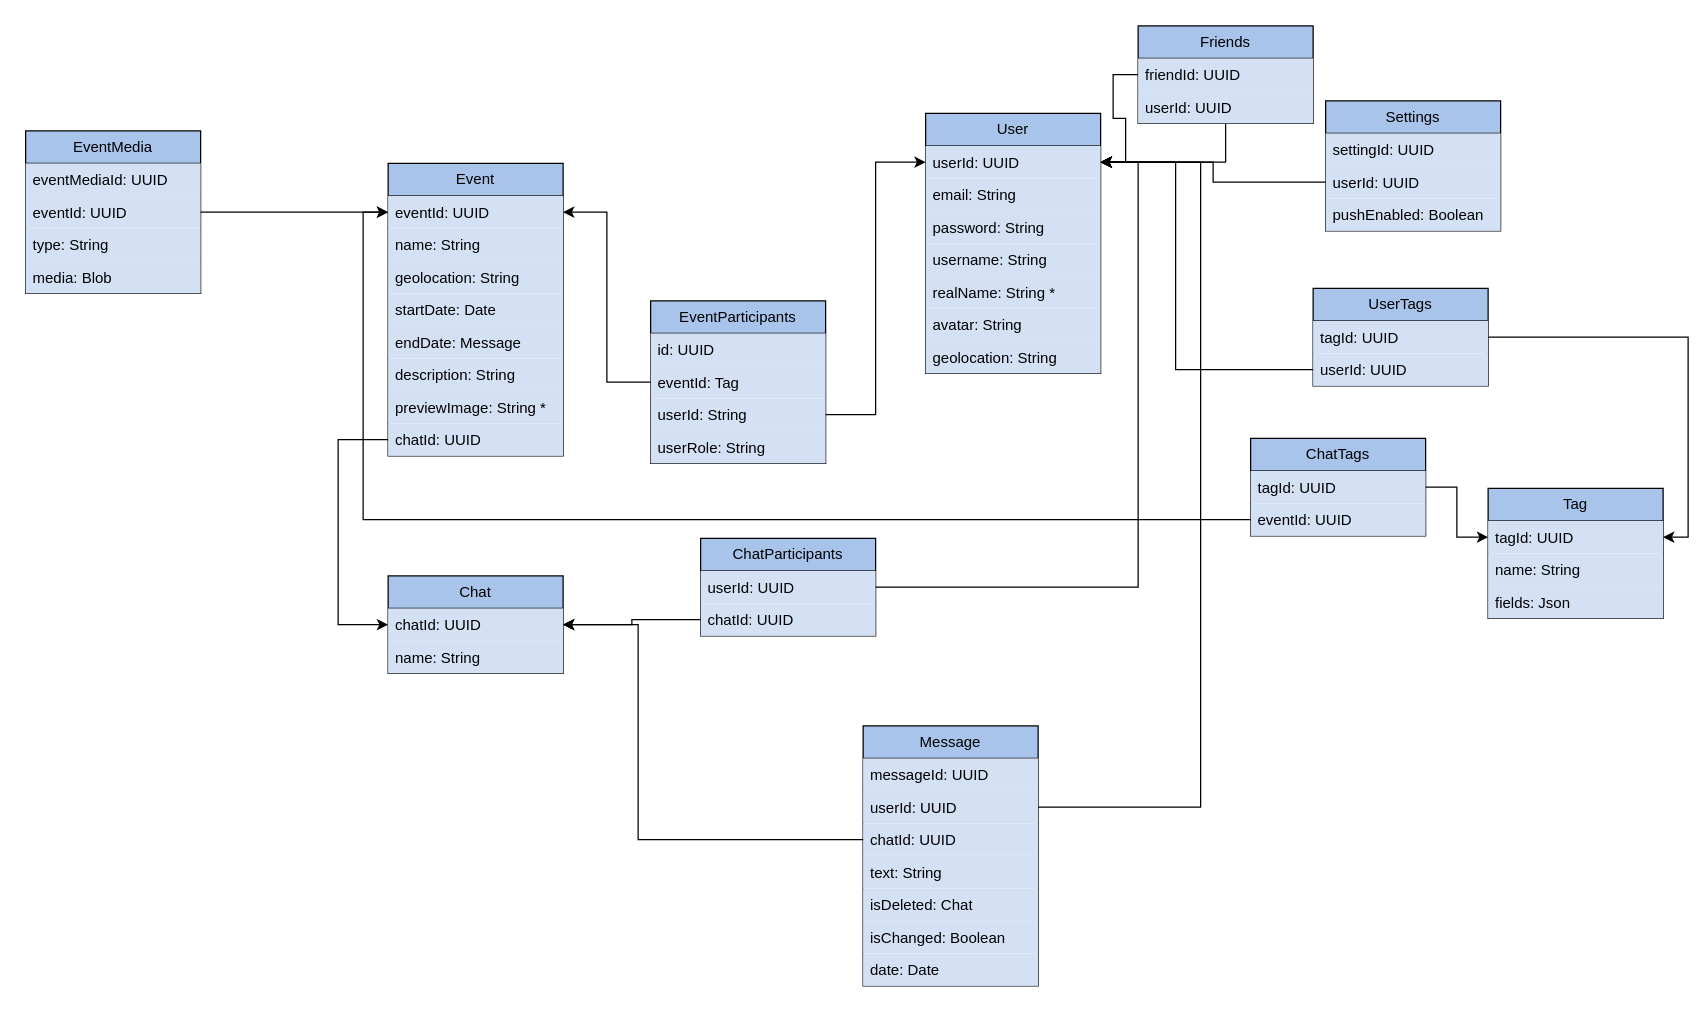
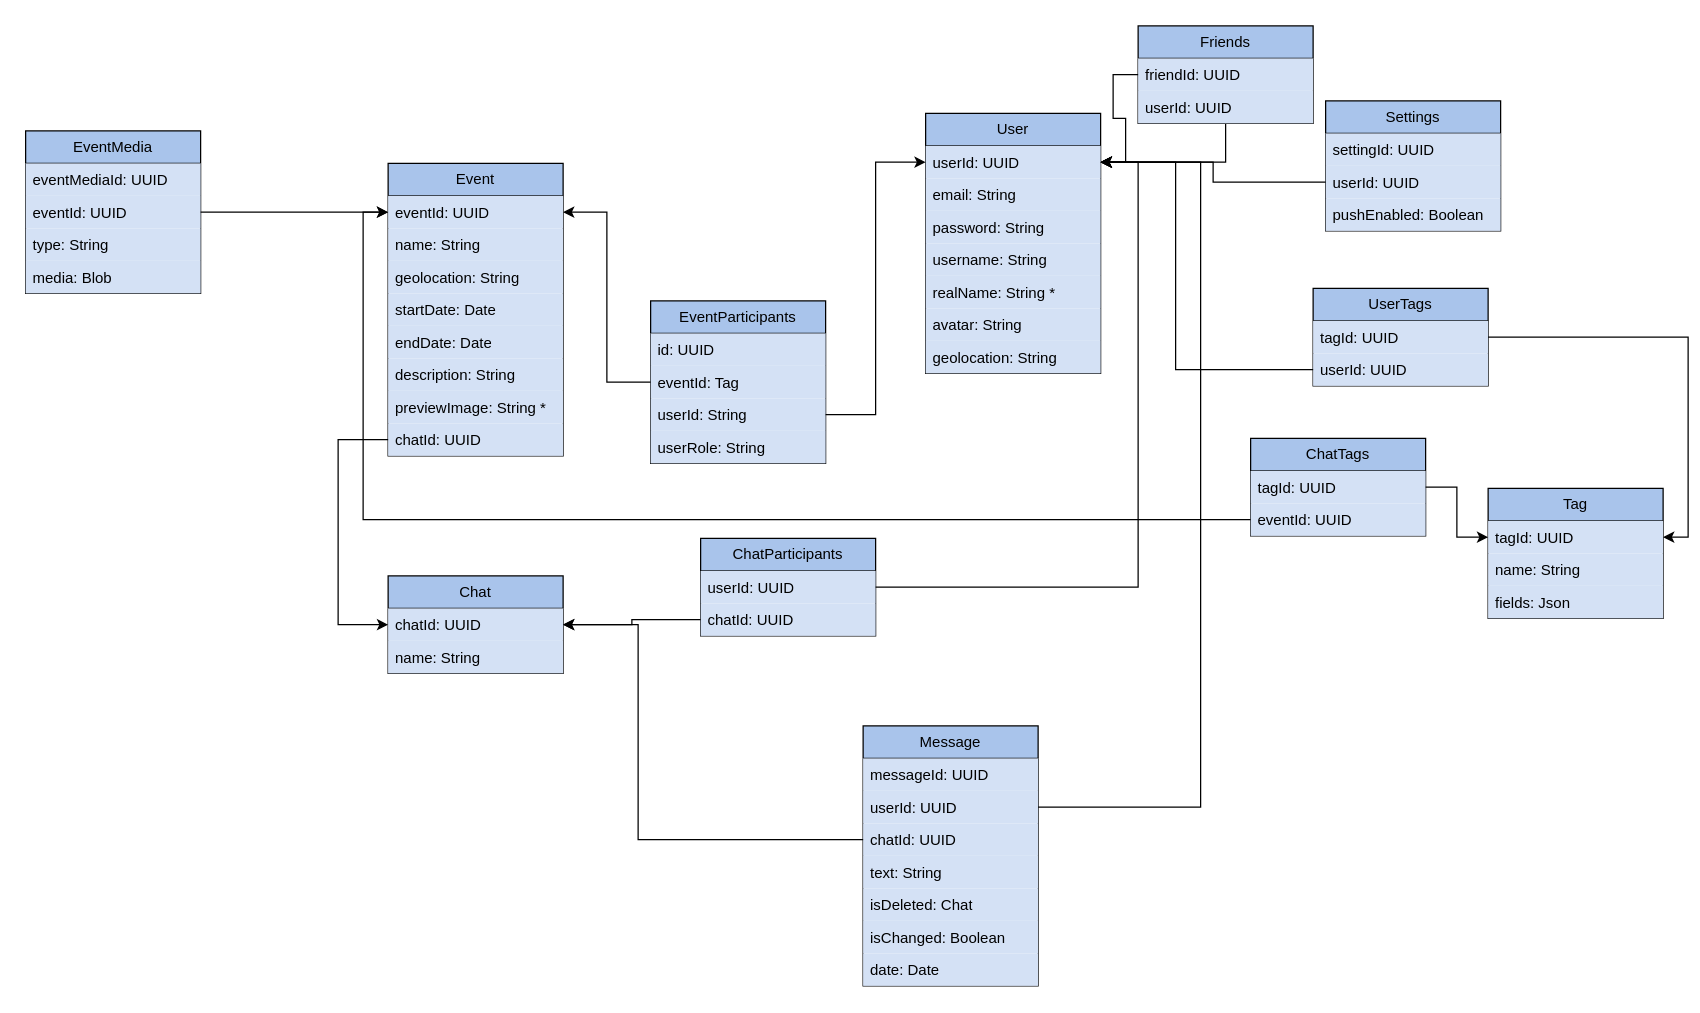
(459, 343) -> (446, 343)
